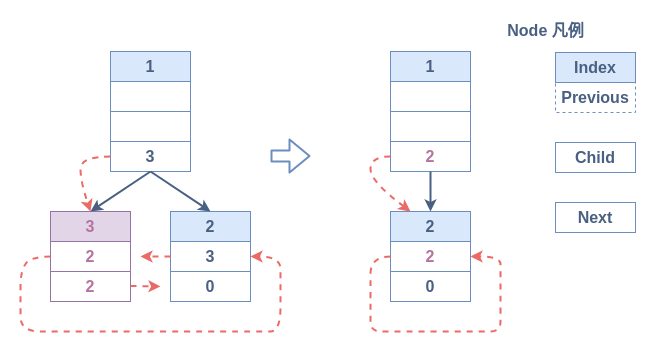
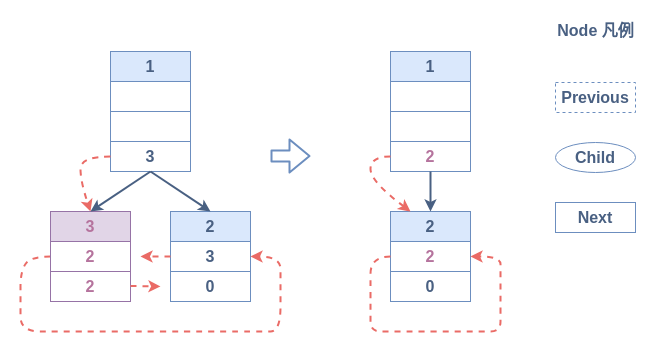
(546, 31) -> (596, 31)
(596, 68) -> none
(596, 158) -> (596, 158)
